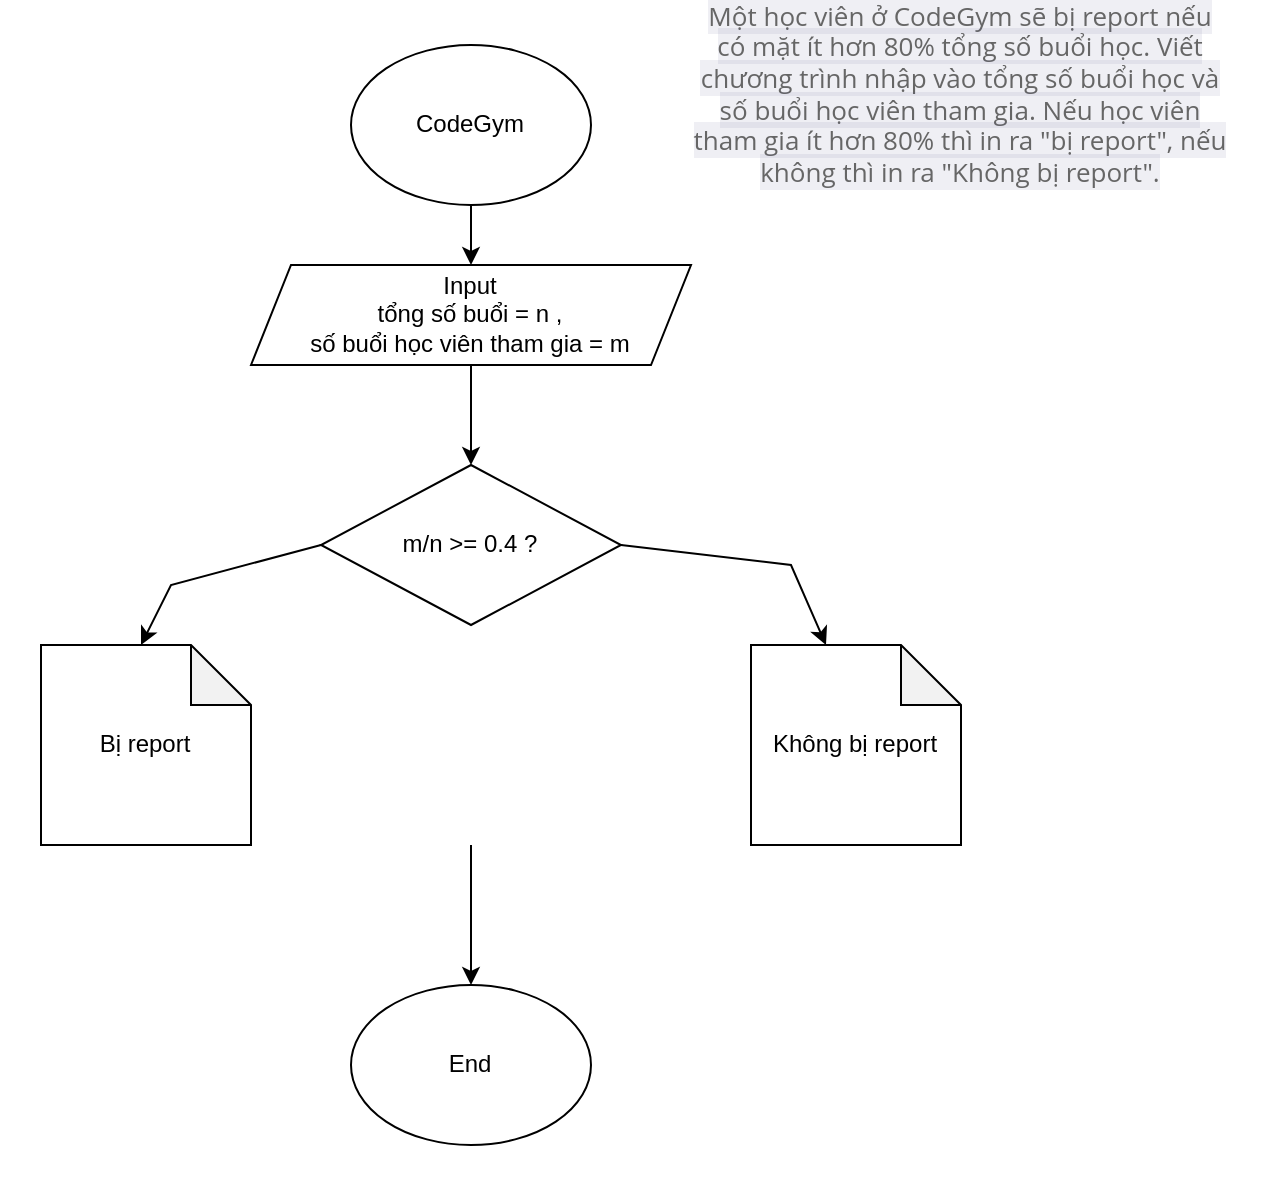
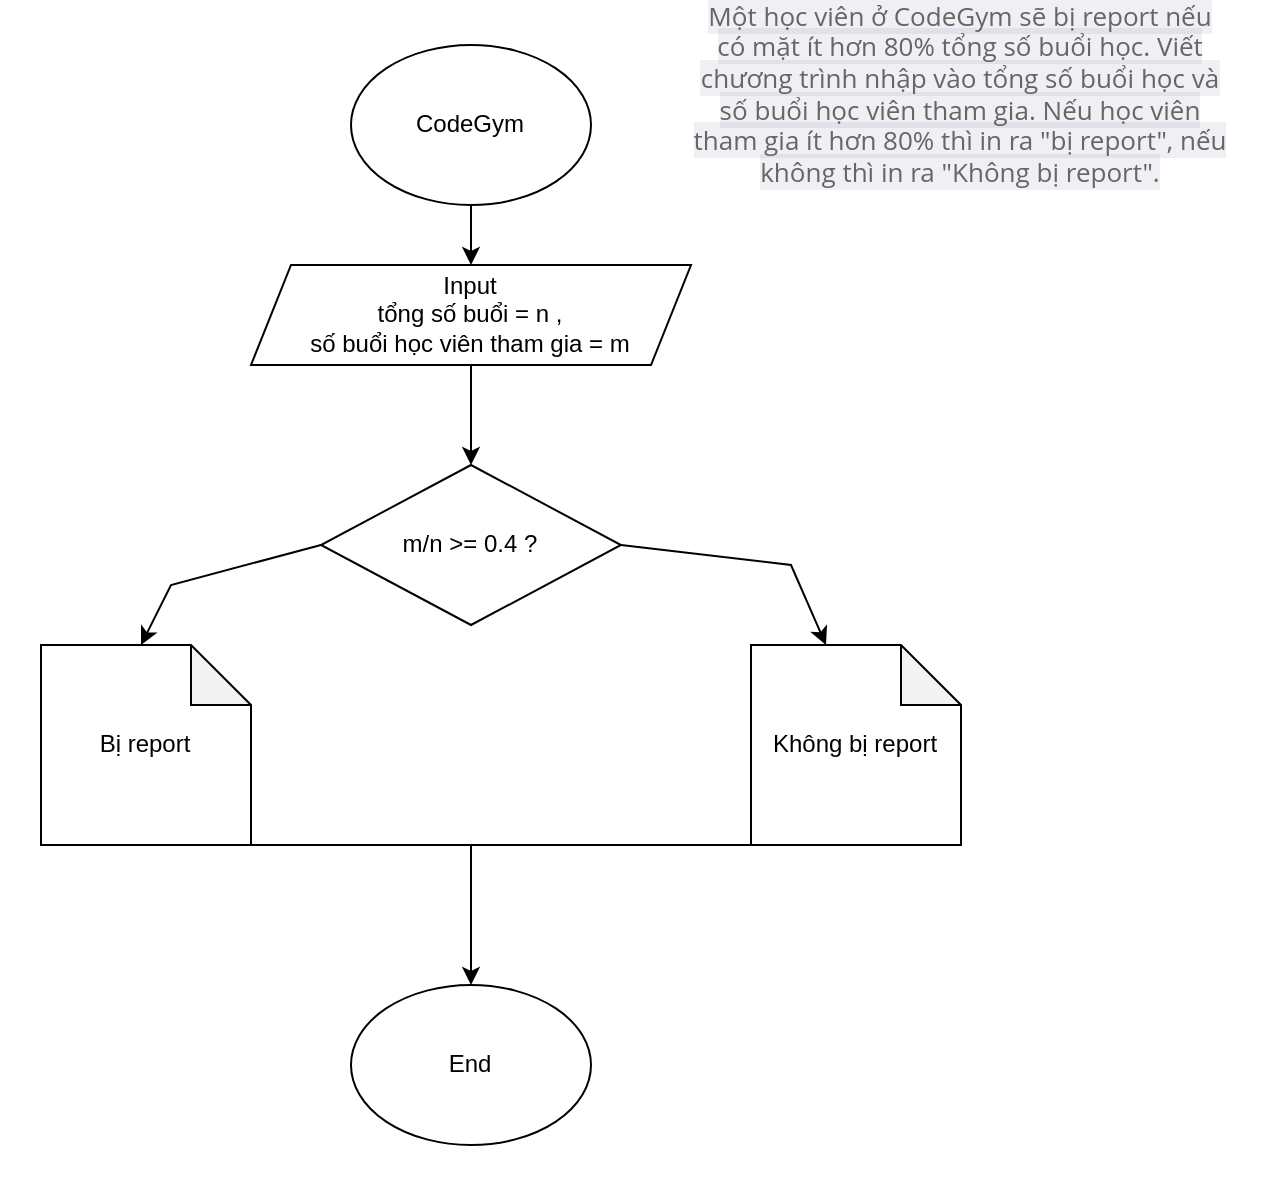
none -> (501, 845)
